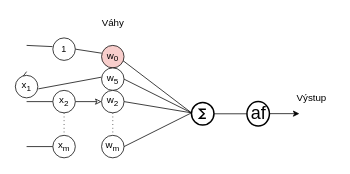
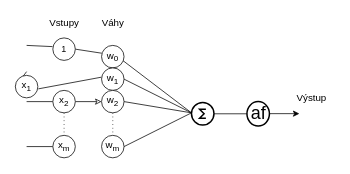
none -> (64, 23)
(113, 57) -> (113, 57)
(113, 79) -> (113, 79)
